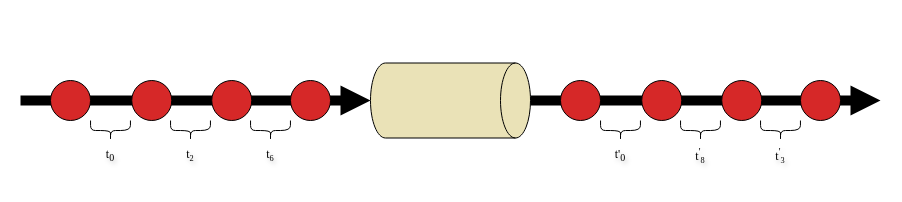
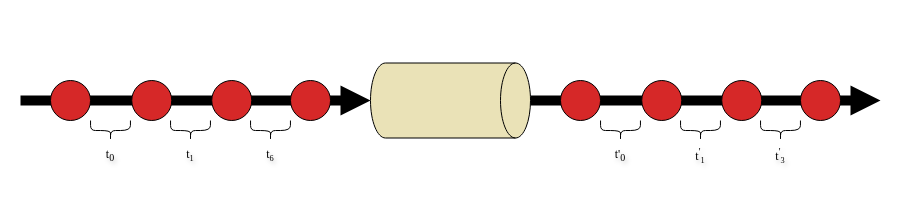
(191, 156) -> (191, 156)
(701, 156) -> (701, 156)
